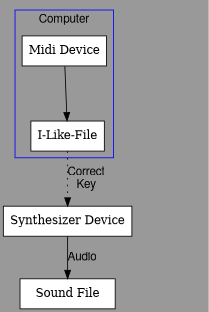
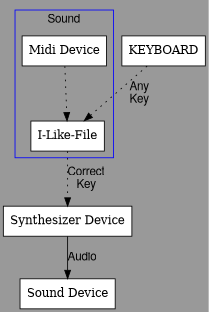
(64, 20) -> (64, 20)
none -> (164, 51)
(66, 89) -> (66, 89)
(68, 294) -> (68, 294)
